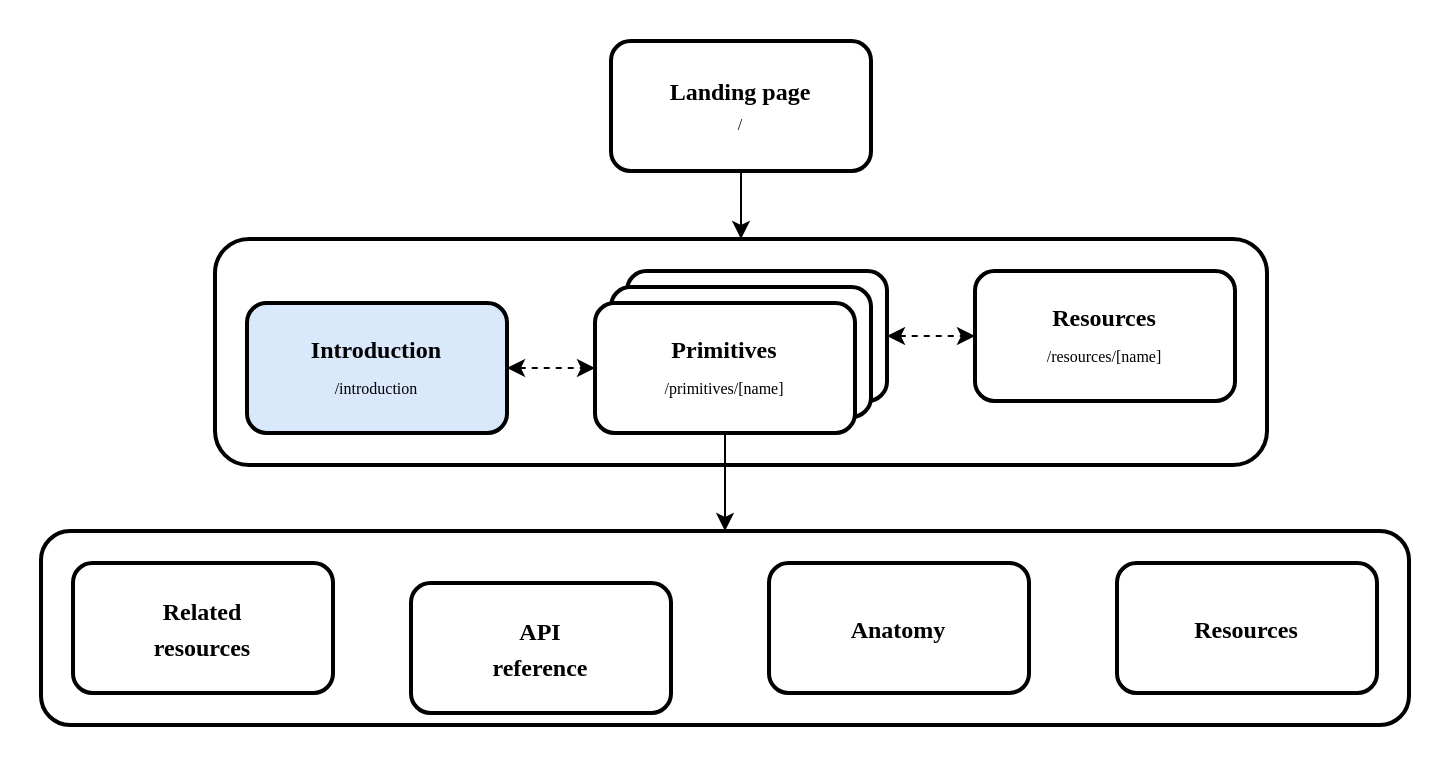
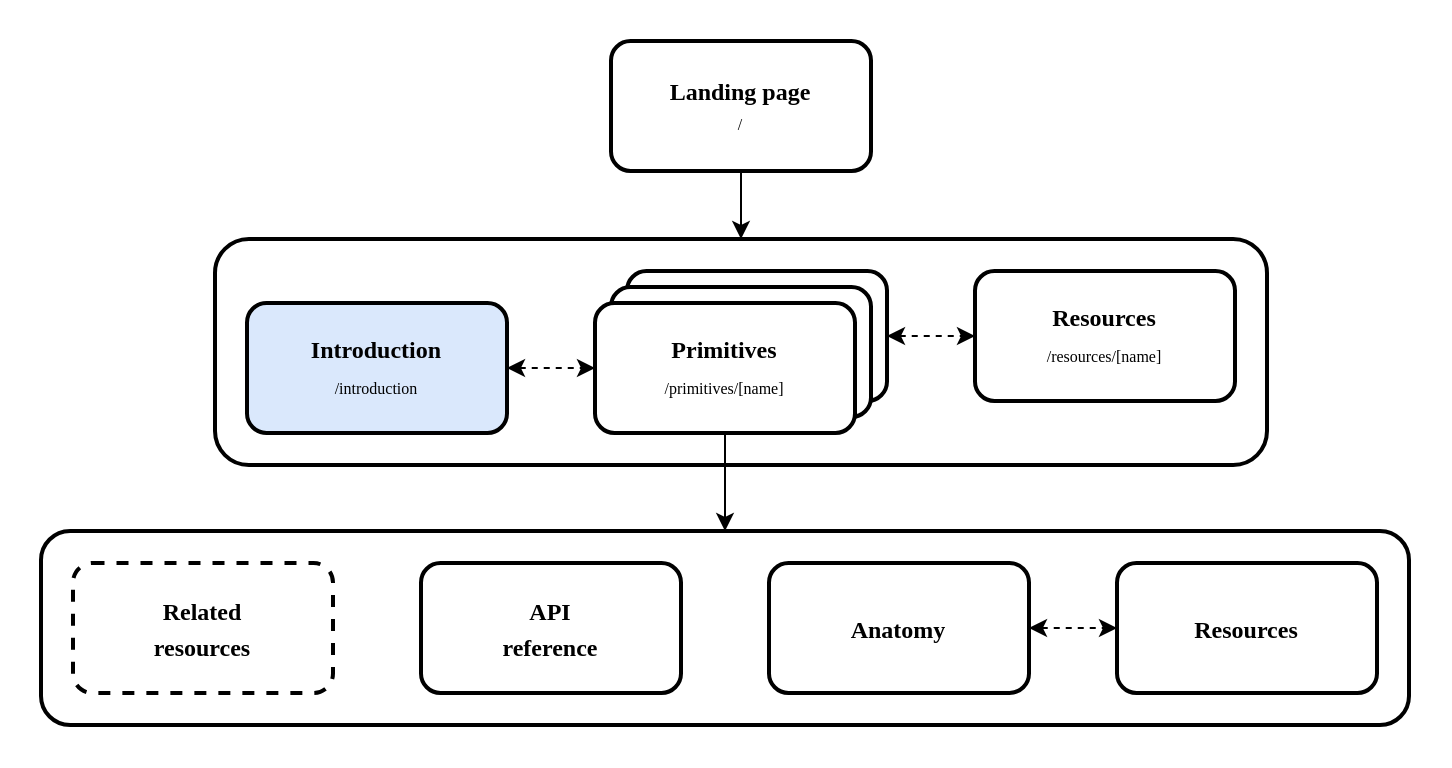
(203, 628) -> (203, 628)
none -> (1073, 628)
(541, 648) -> (551, 628)
